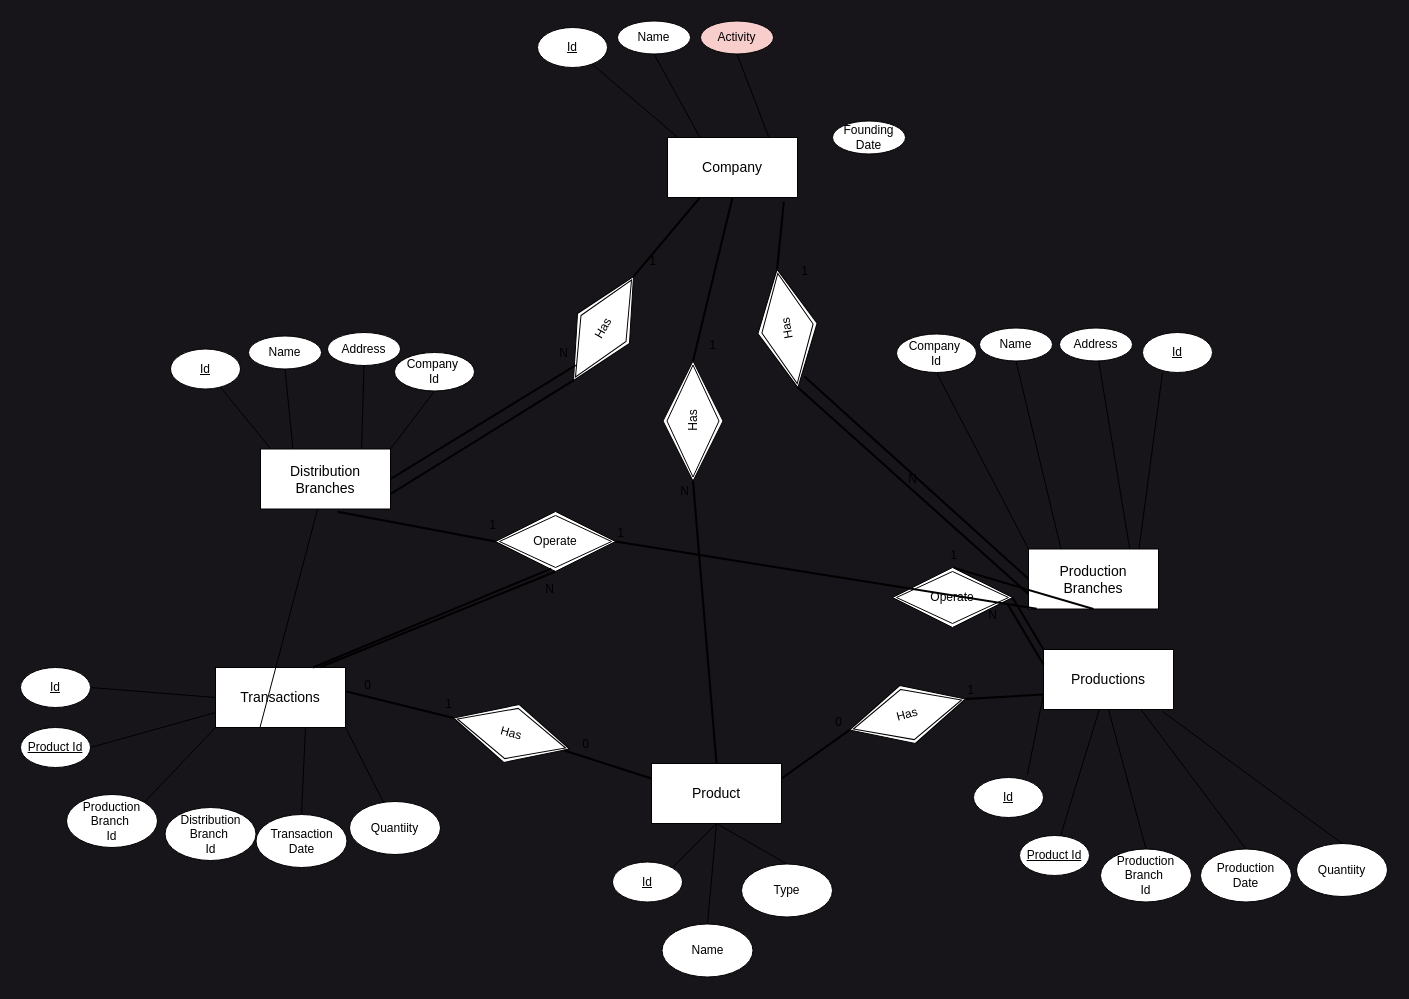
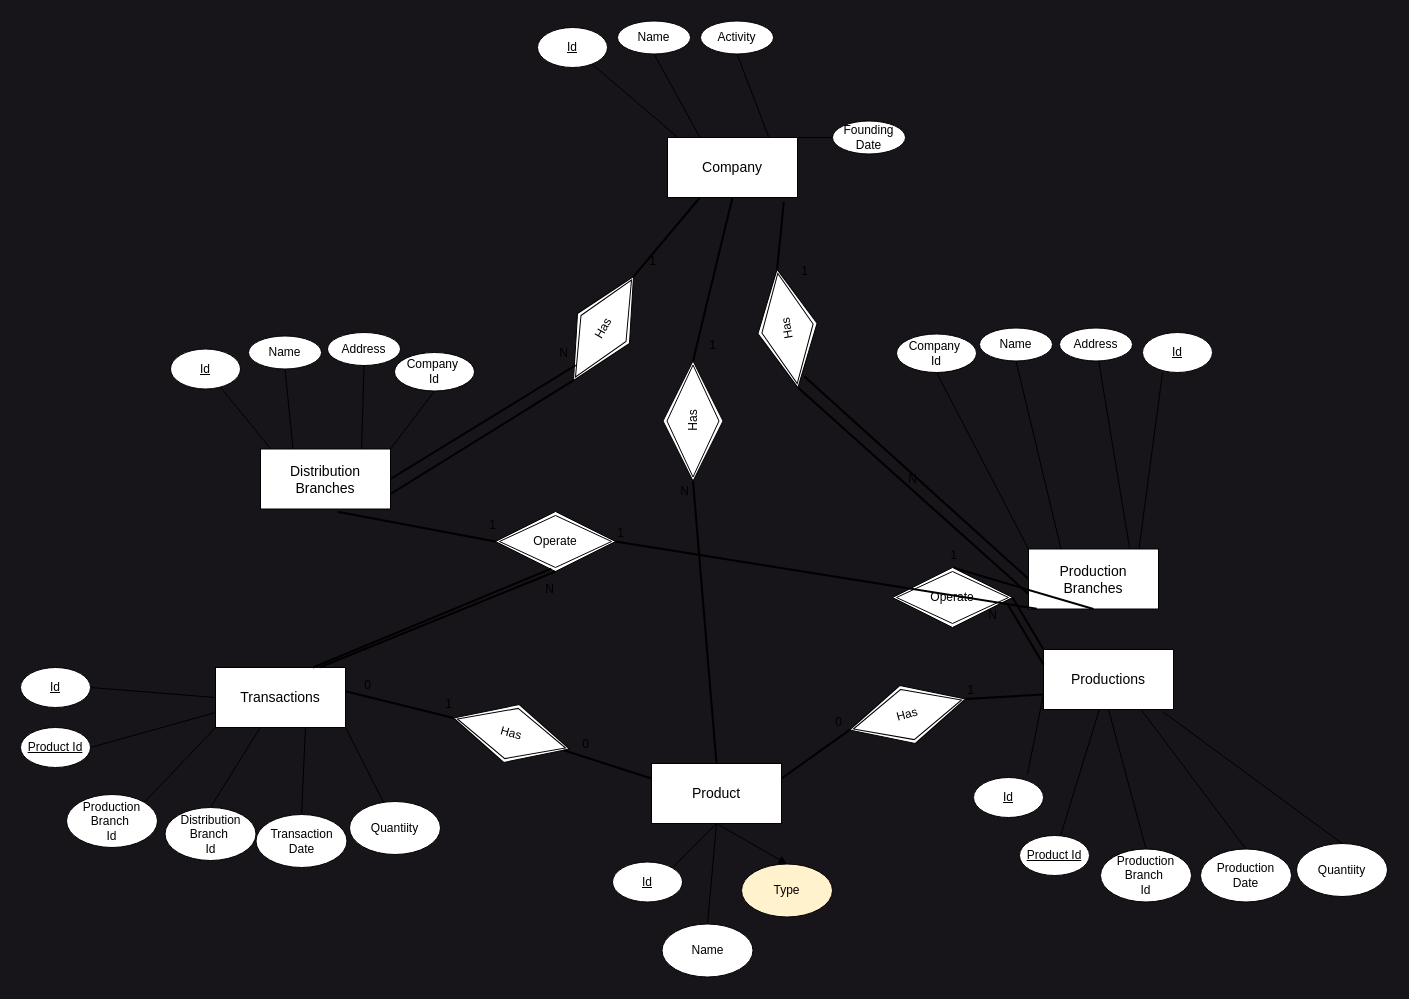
(737, 38) -> (737, 38)
none -> (815, 138)
(268, 697) -> (260, 728)
(783, 862) -> (778, 859)
(787, 891) -> (787, 891)
